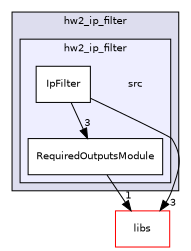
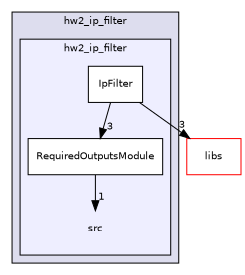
(116, 189) -> (95, 188)
